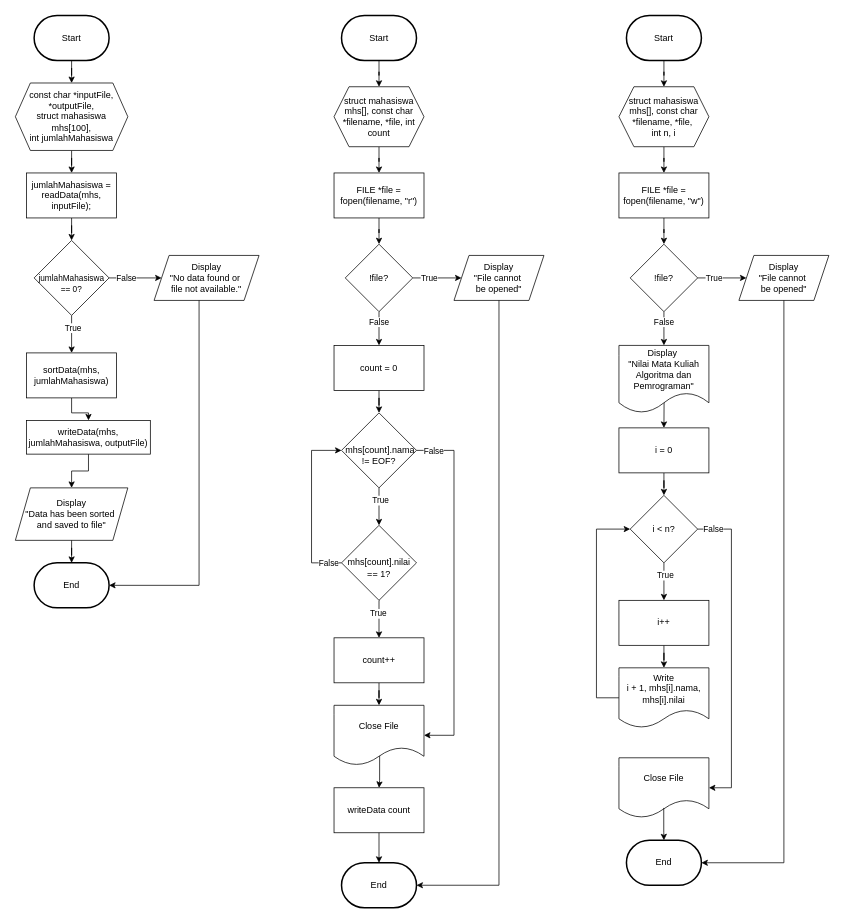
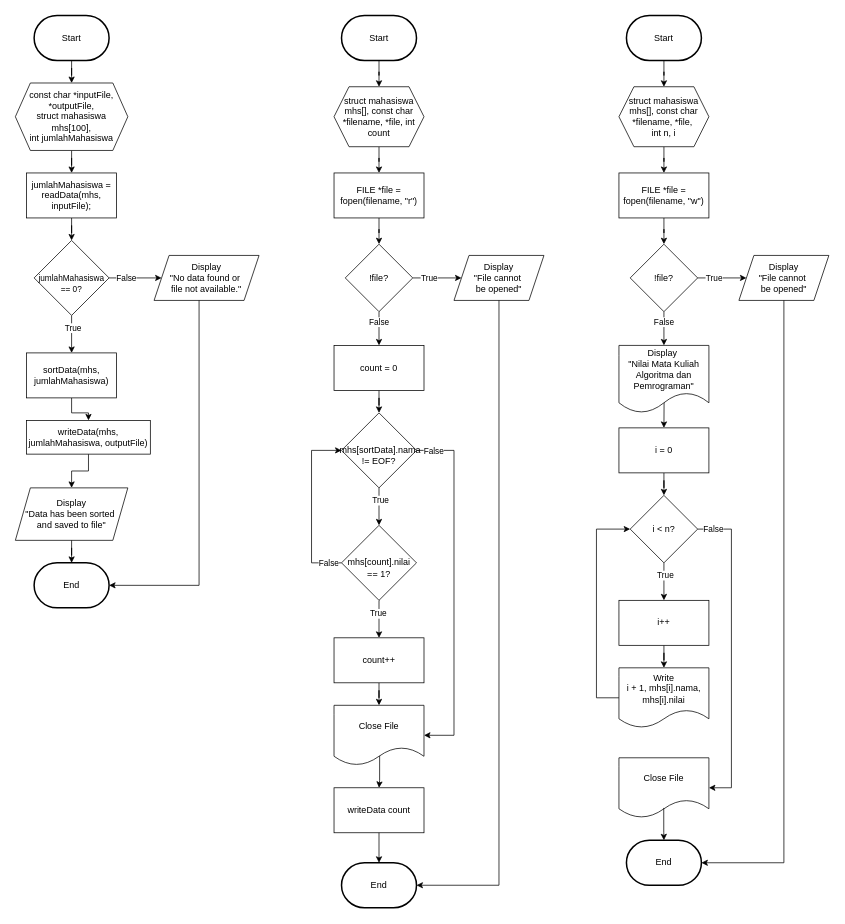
(379, 450) -> (379, 450)
